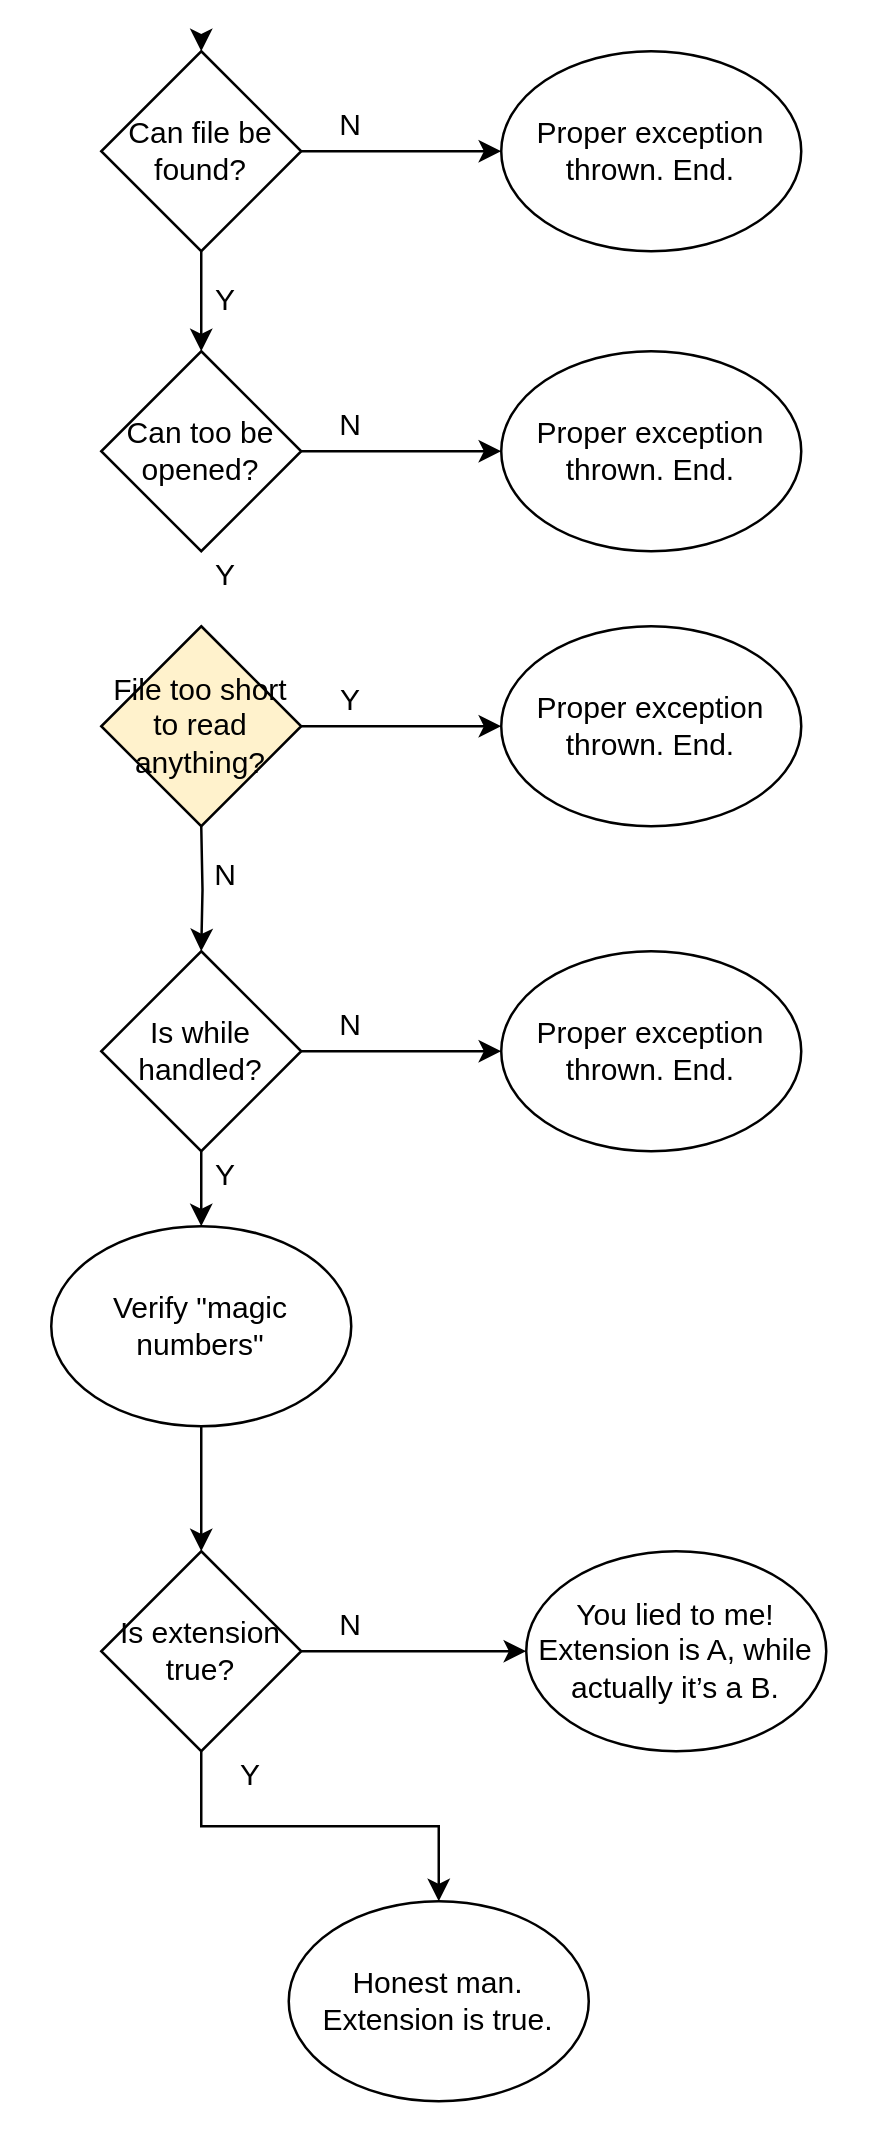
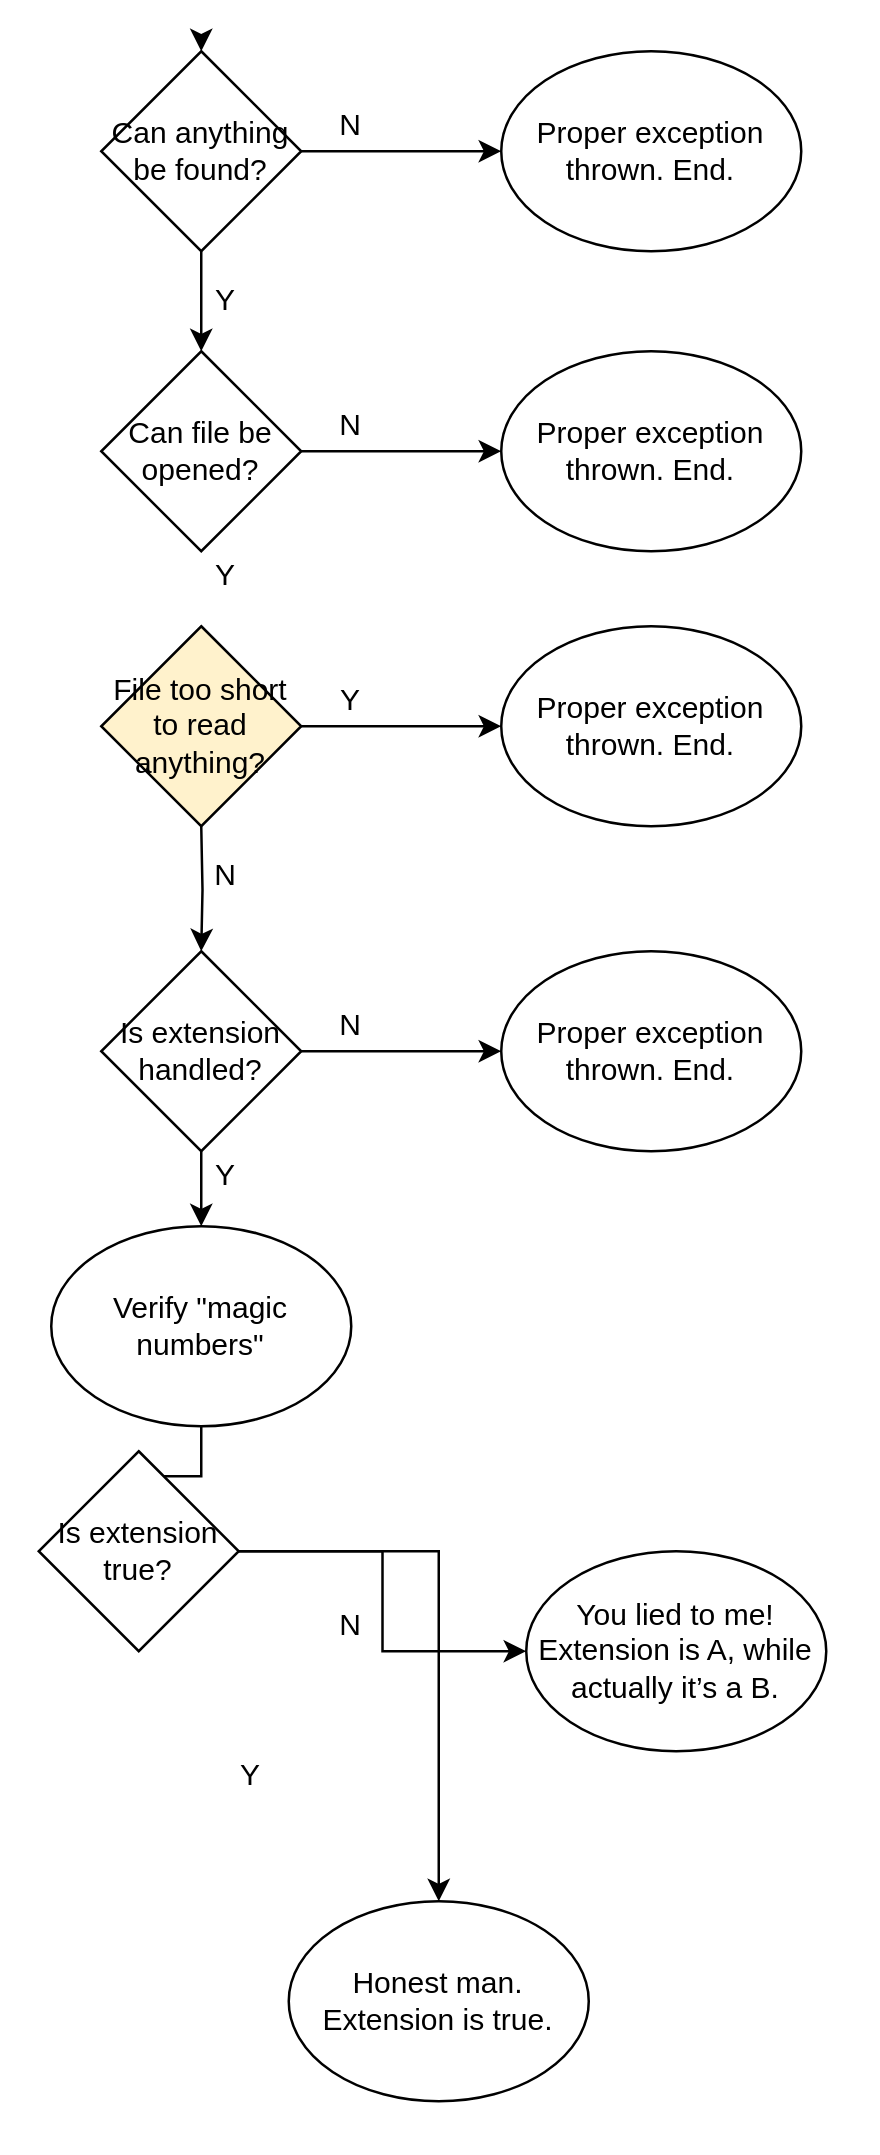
(201, 151) -> (201, 151)
(201, 451) -> (201, 451)
(201, 1051) -> (201, 1051)
(201, 1651) -> (139, 1551)
